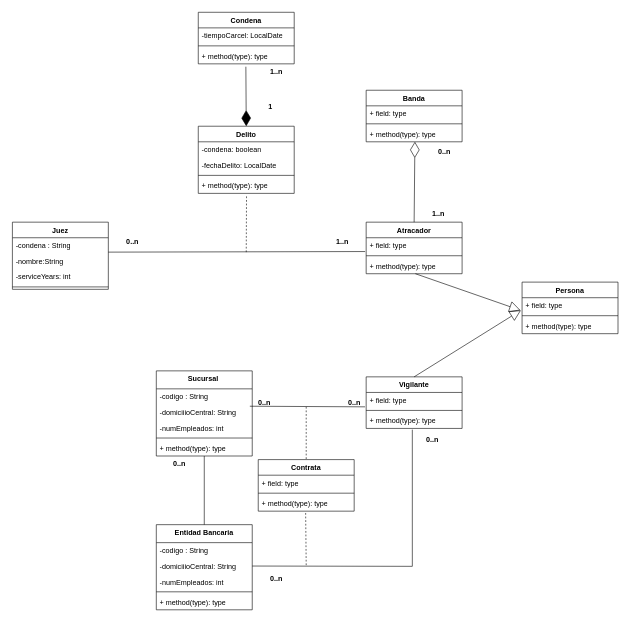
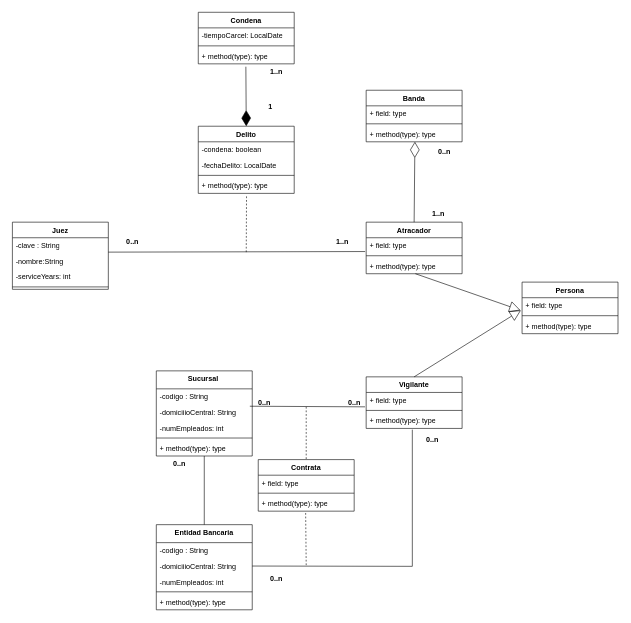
(46, 246) -> (41, 246)
